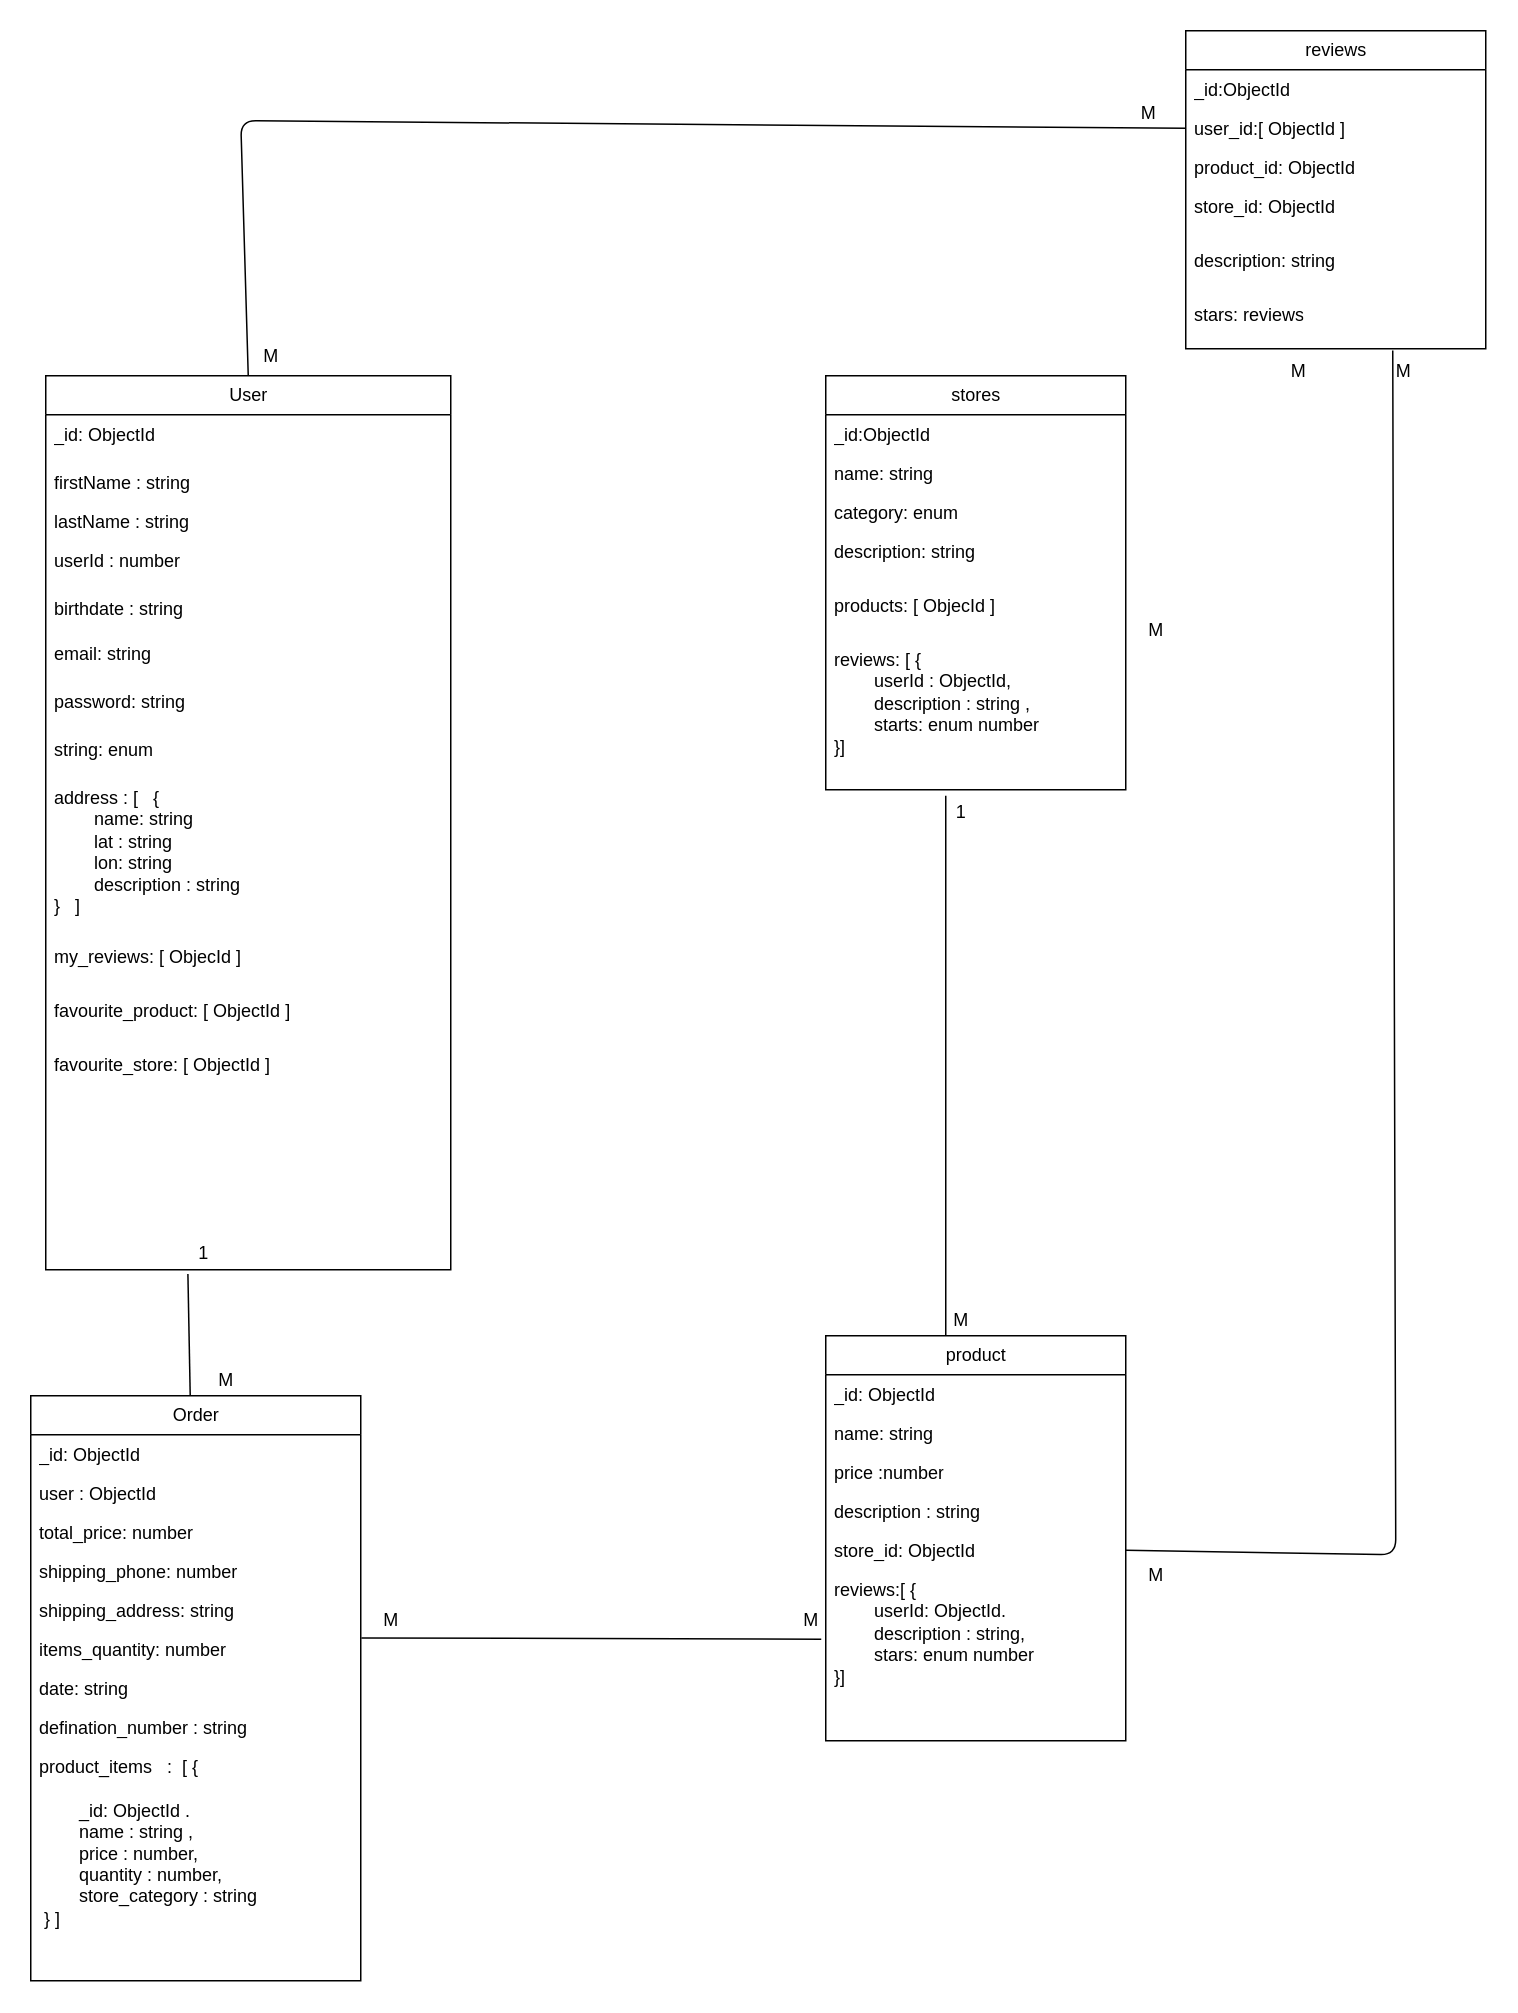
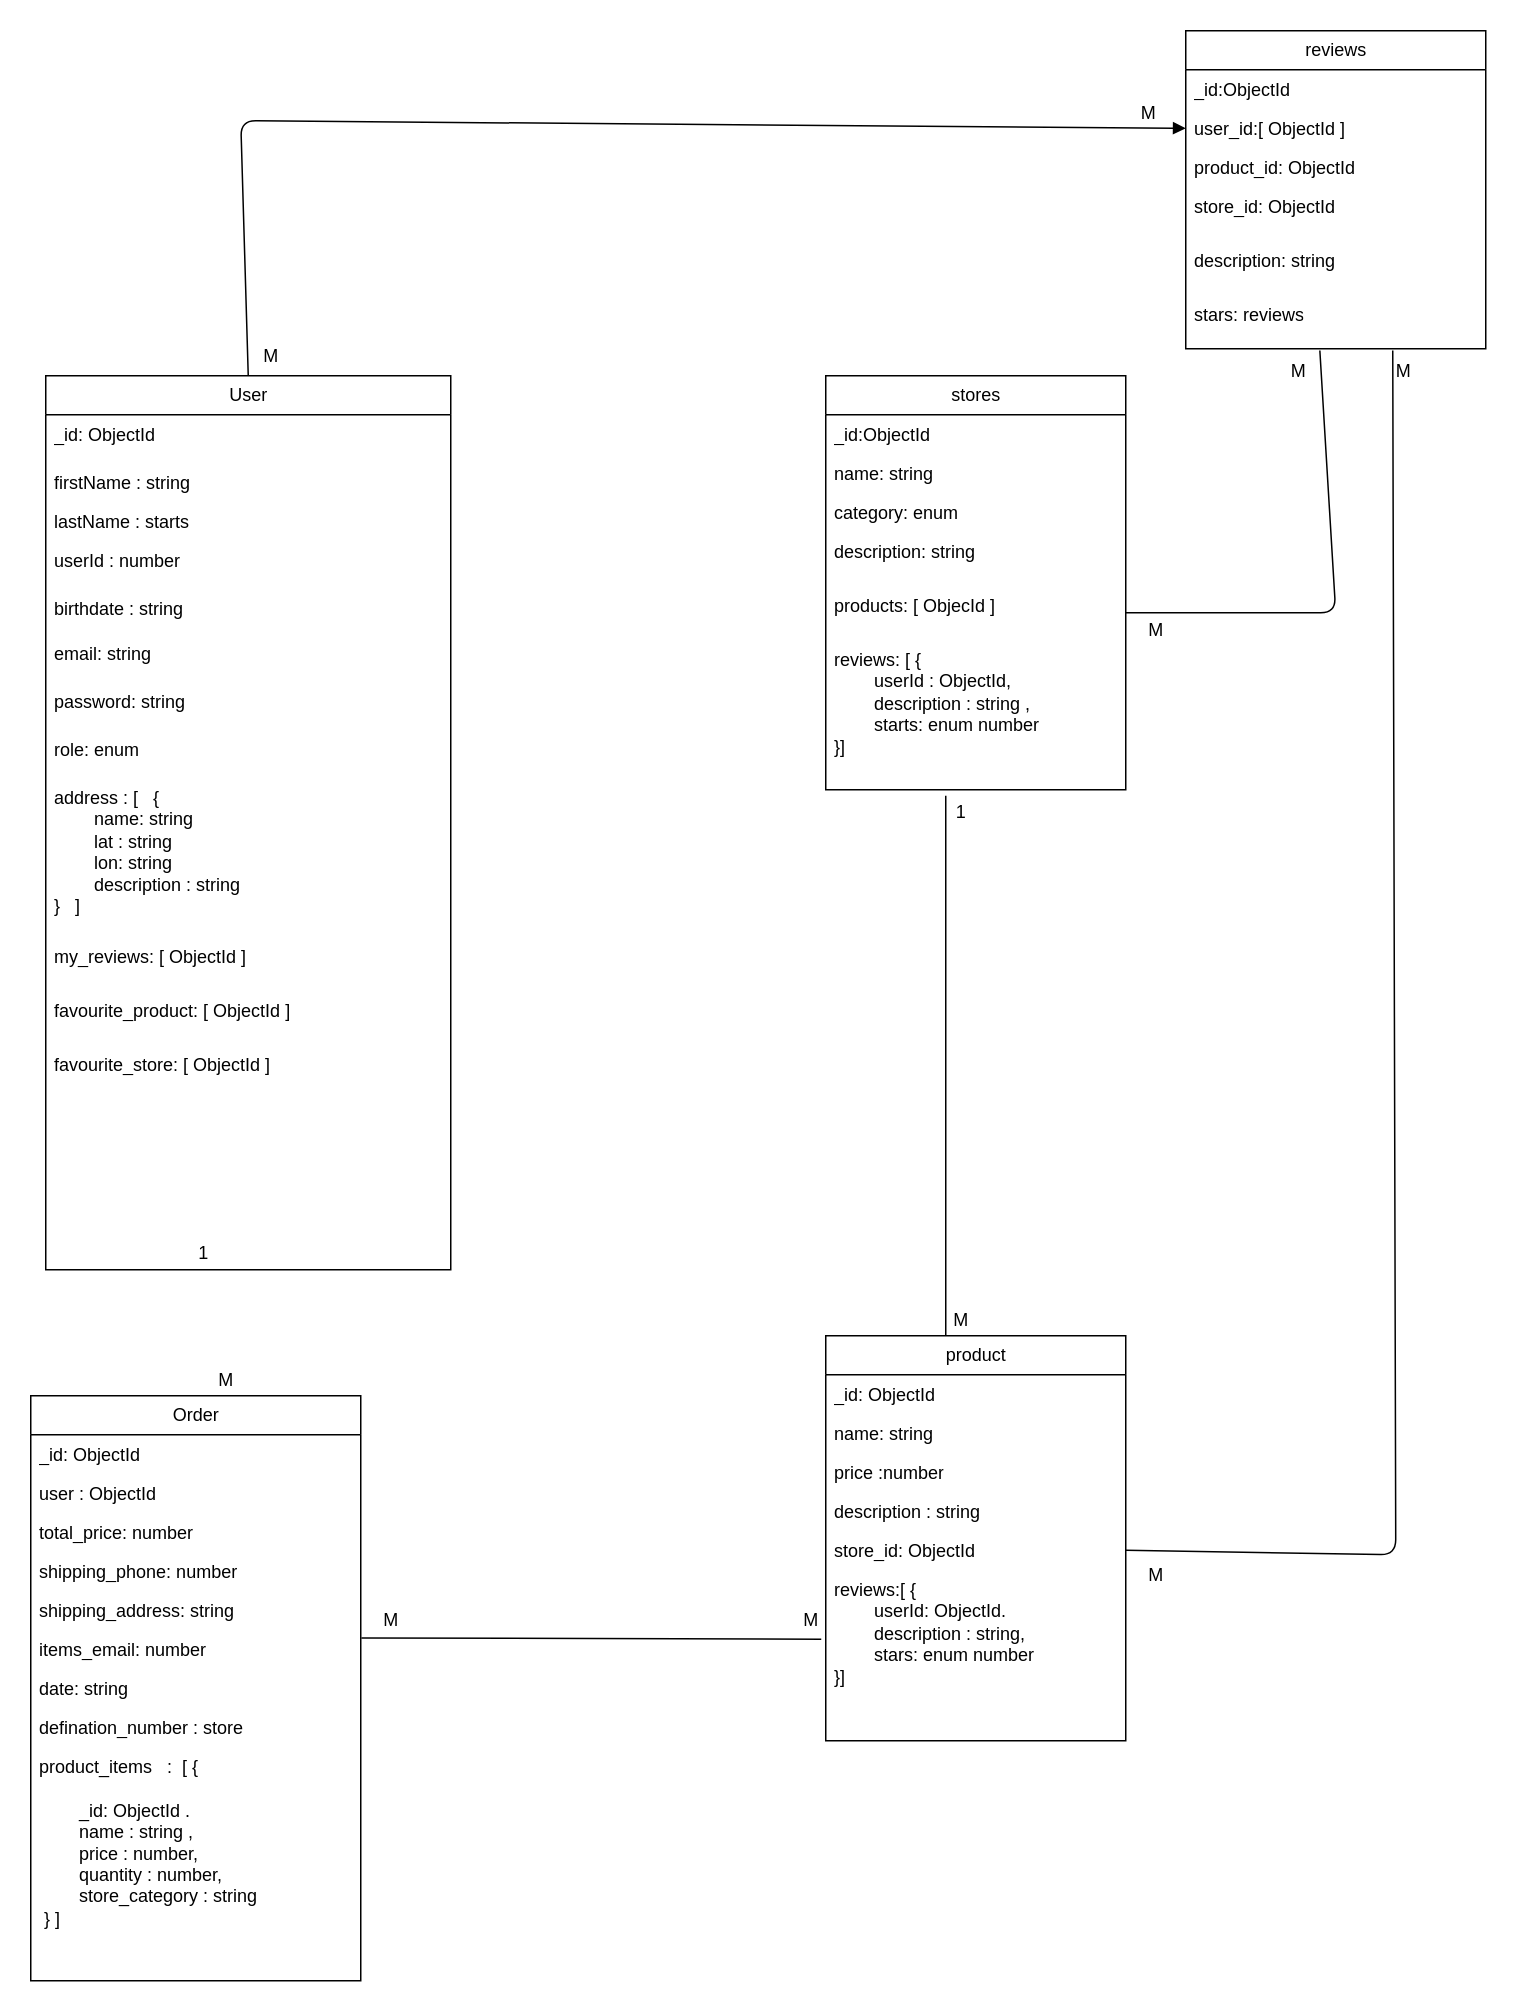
(1177, 128) -> (1172, 128)
(129, 523) -> (131, 523)
none -> (1334, 582)
(108, 751) -> (98, 751)
(159, 958) -> (164, 958)
(189, 1333) -> none
(141, 1651) -> (124, 1651)
(157, 1729) -> (154, 1729)
